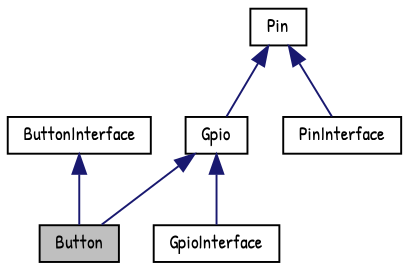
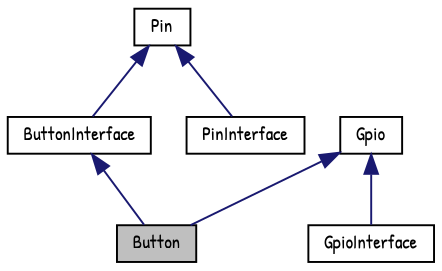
(242, 90) -> (115, 89)
